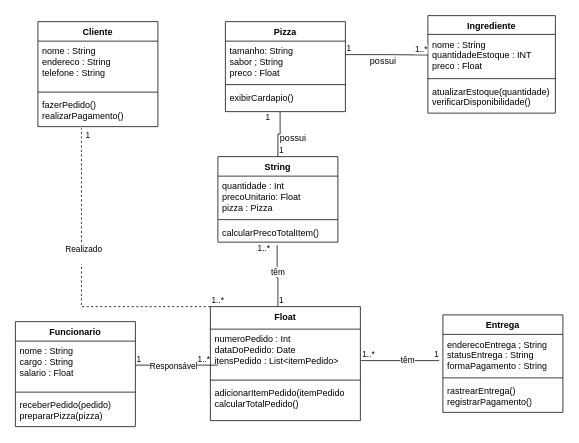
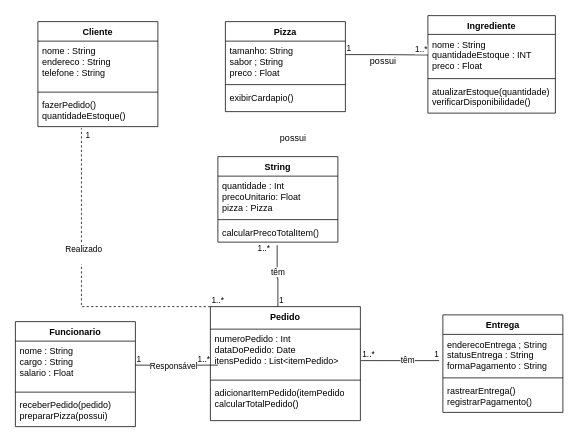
(88, 111) -> (89, 111)
(278, 134) -> none
(285, 317) -> (285, 317)
(70, 411) -> (70, 411)
